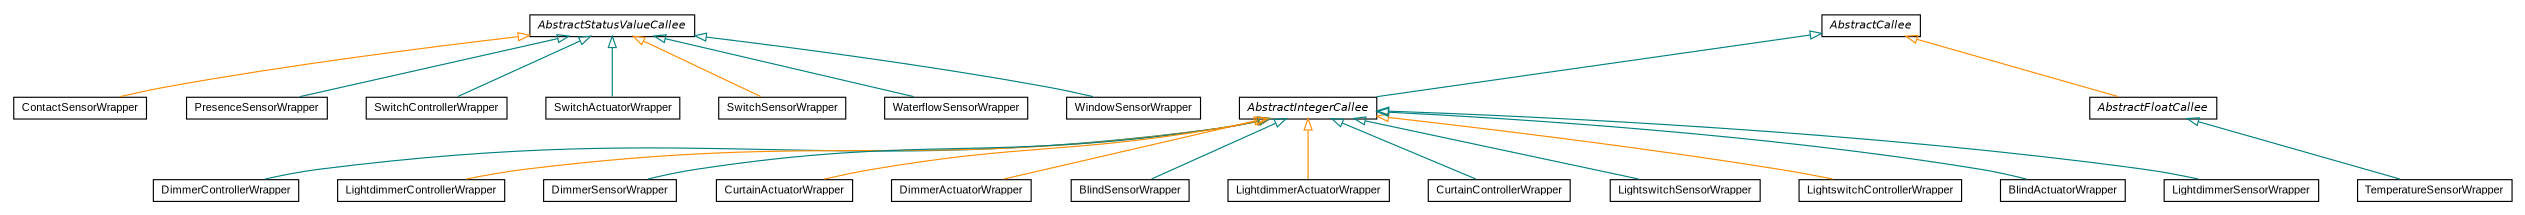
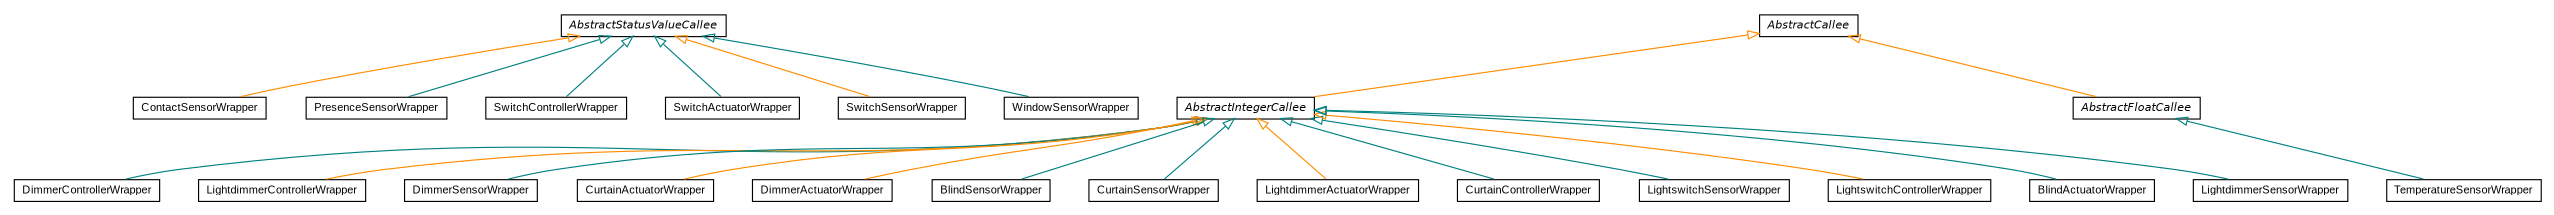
(1593, 66) -> (1531, 66)
(956, 108) -> none
none -> (1153, 190)
